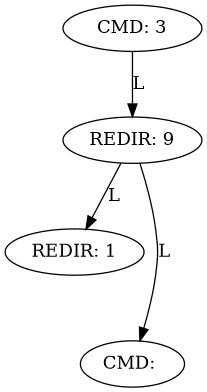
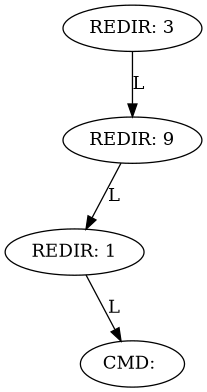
(132, 28) -> (132, 28)
(157, 246) -> (100, 302)
